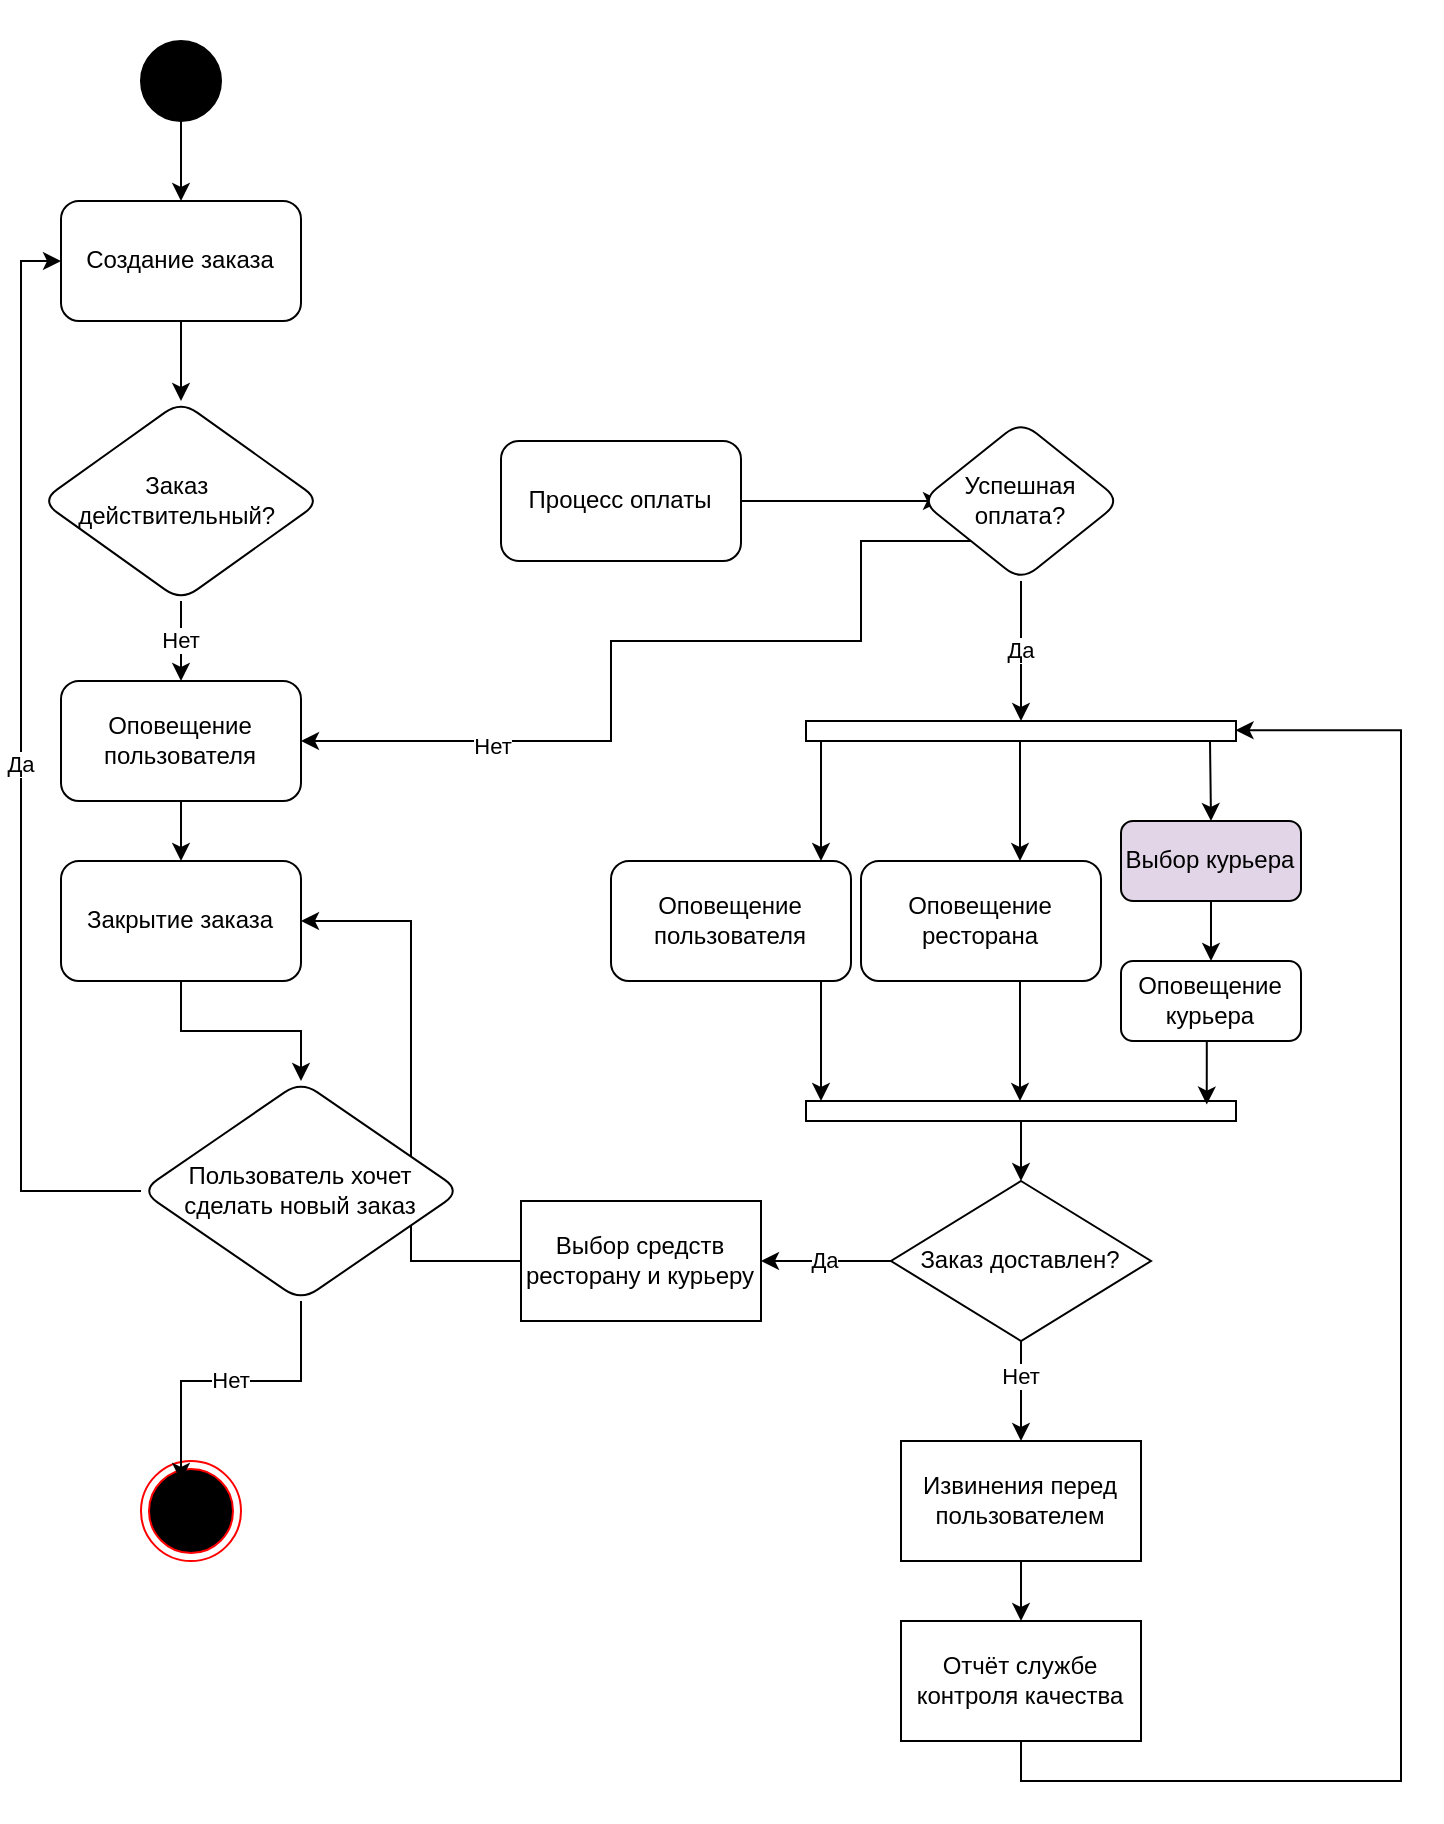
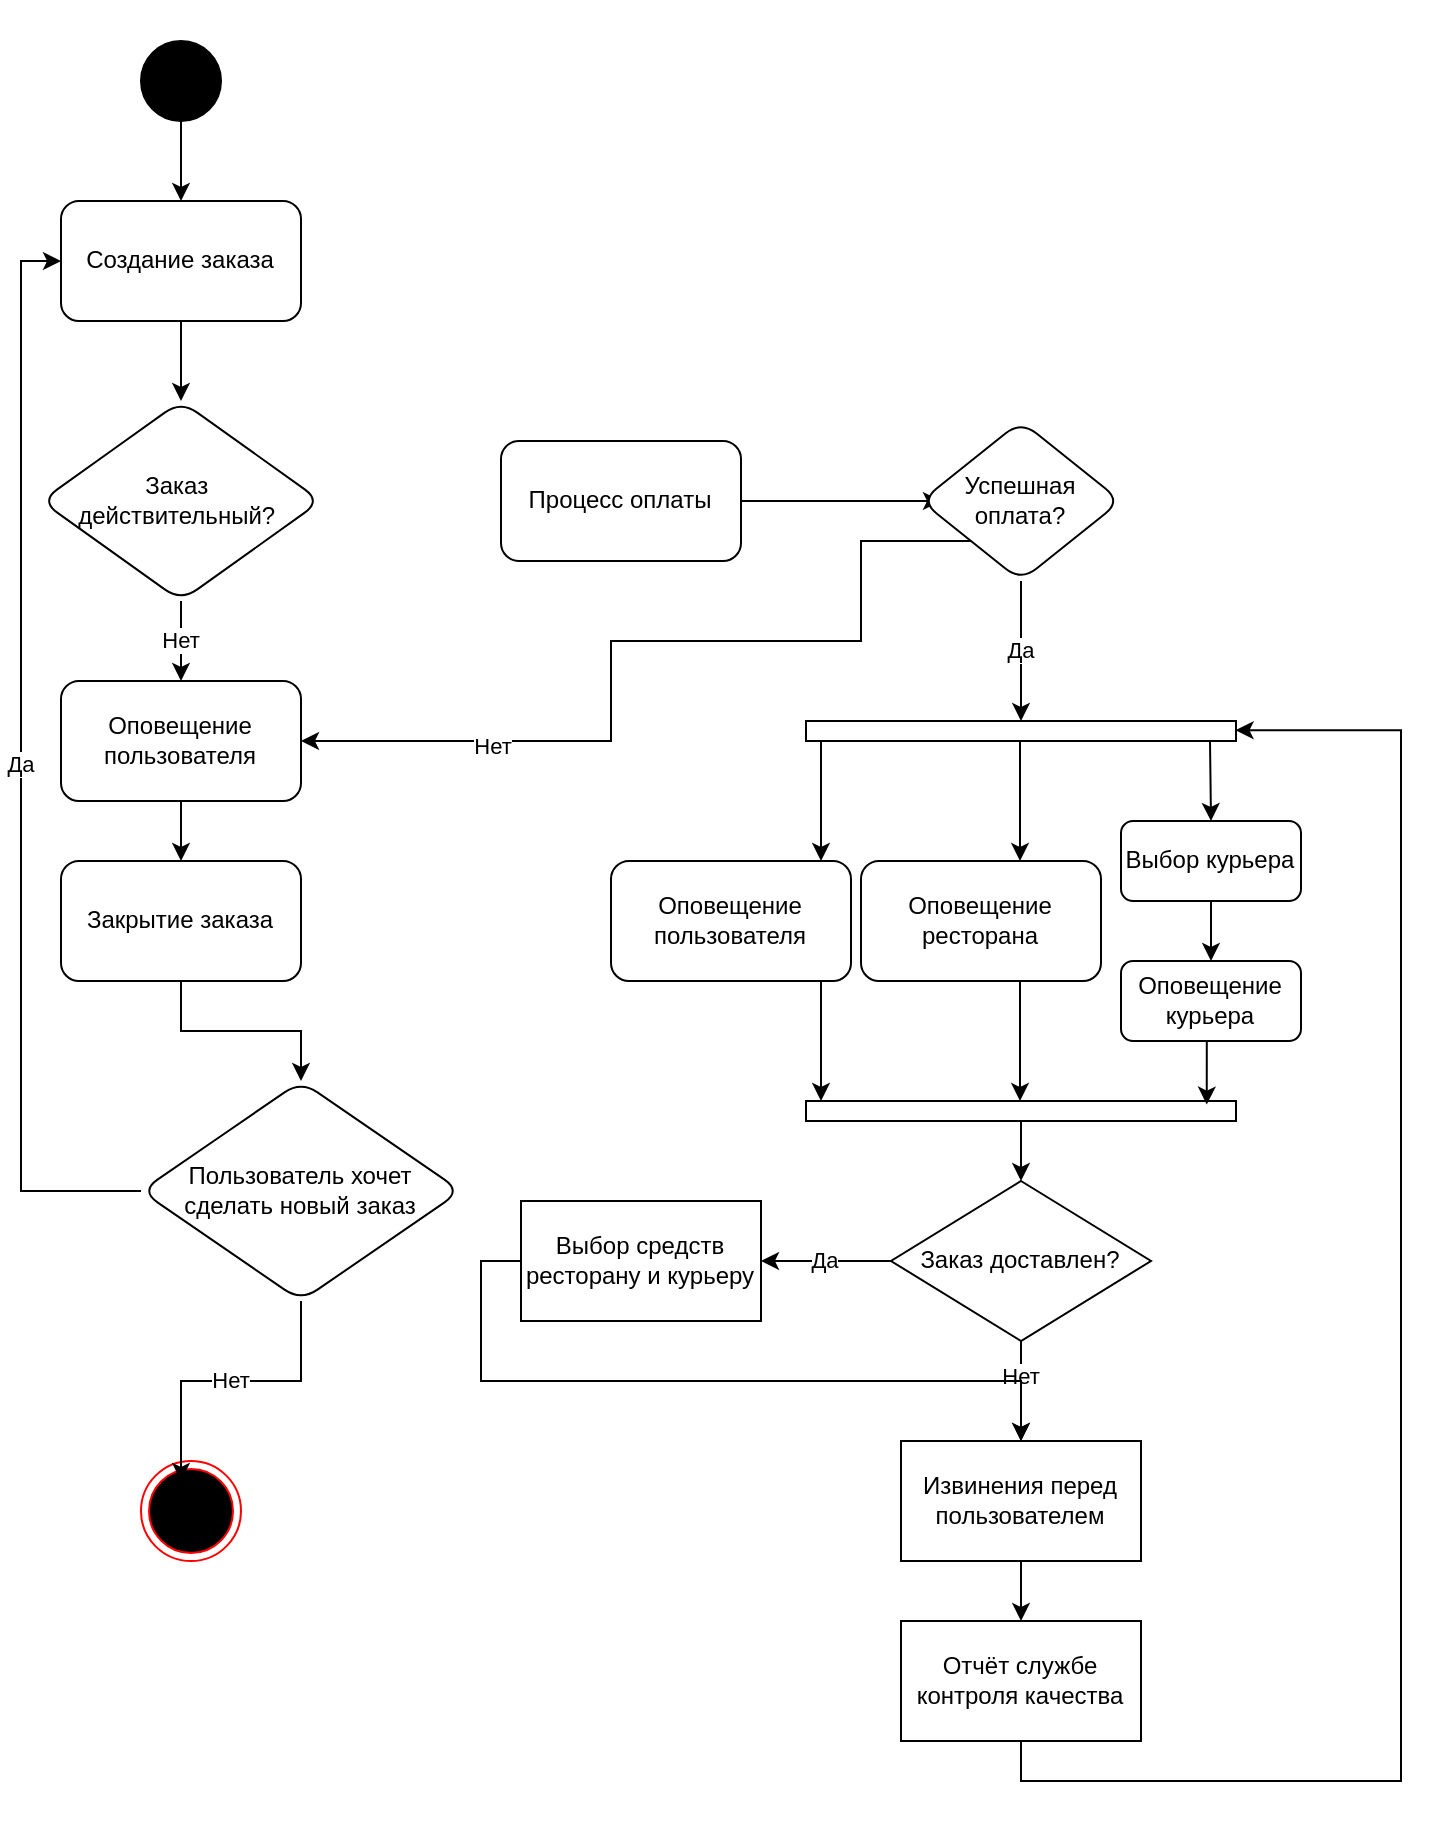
(1211, 861) -> (1211, 861)
(411, 991) -> (688, 1381)
